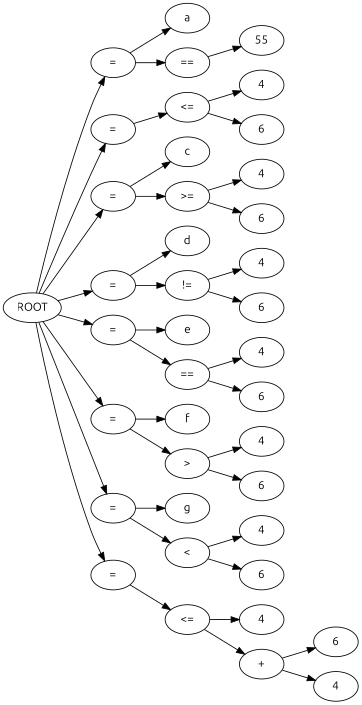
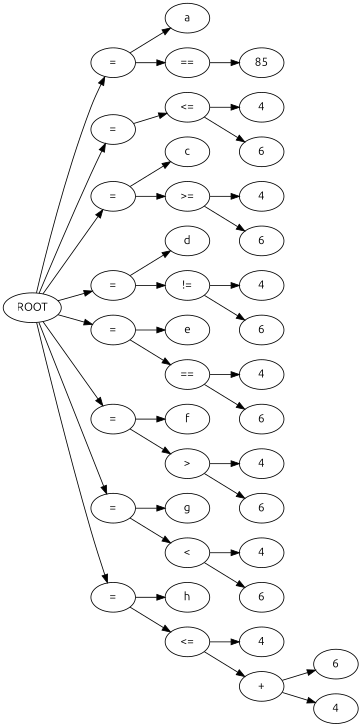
(262, 40) -> (262, 63)
none -> (187, 597)
